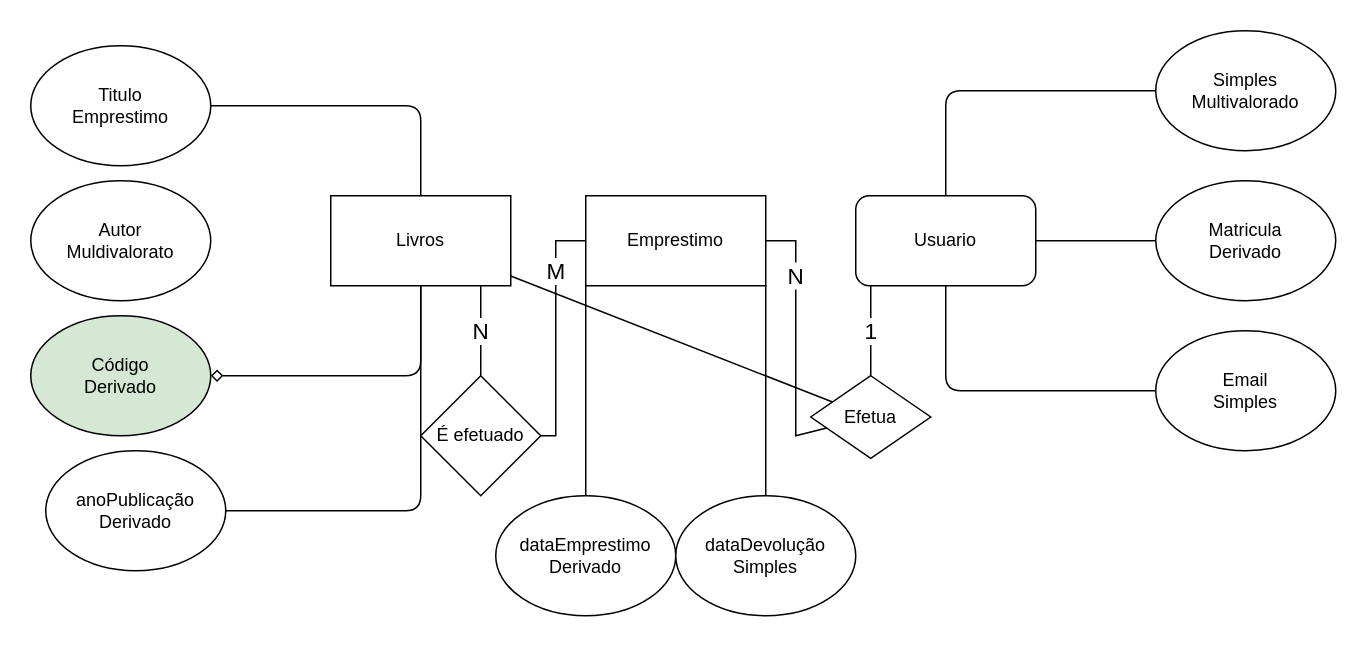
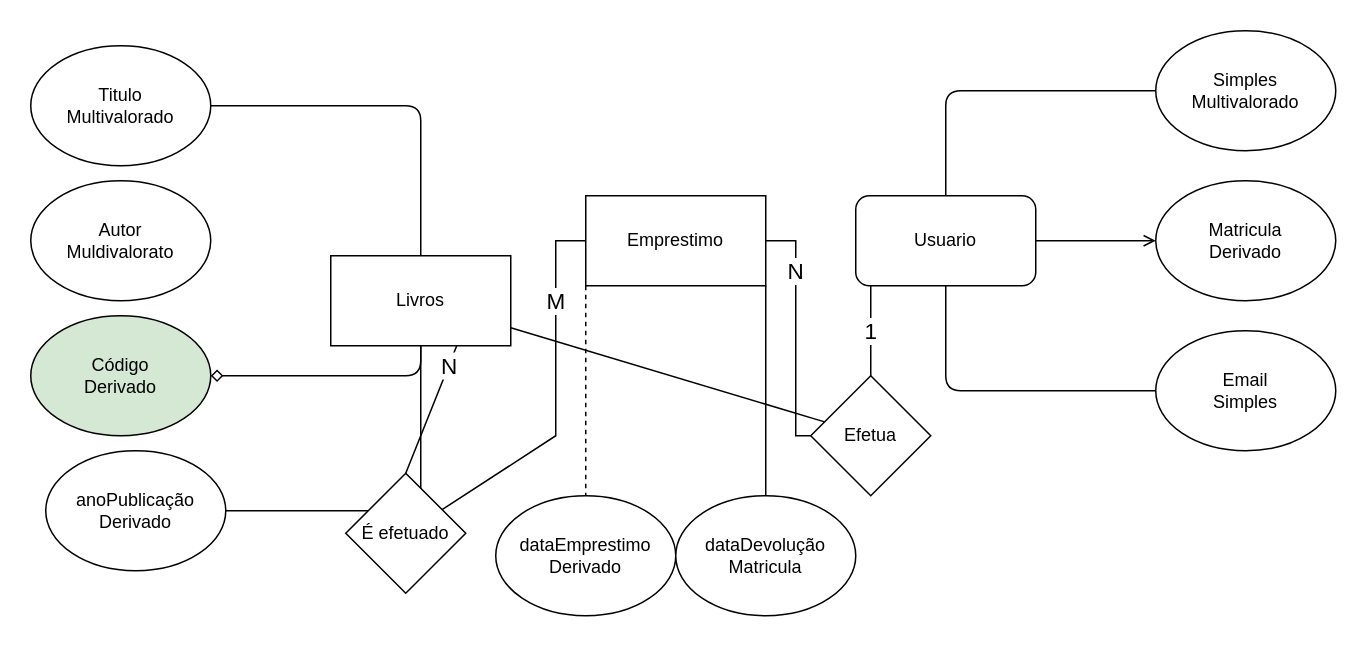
(121, 106) -> (121, 106)
(421, 241) -> (421, 301)
(1149, 241) -> (1148, 241)
(586, 391) -> (586, 391)
(871, 417) -> (871, 436)
(481, 436) -> (406, 533)
(766, 556) -> (766, 556)
